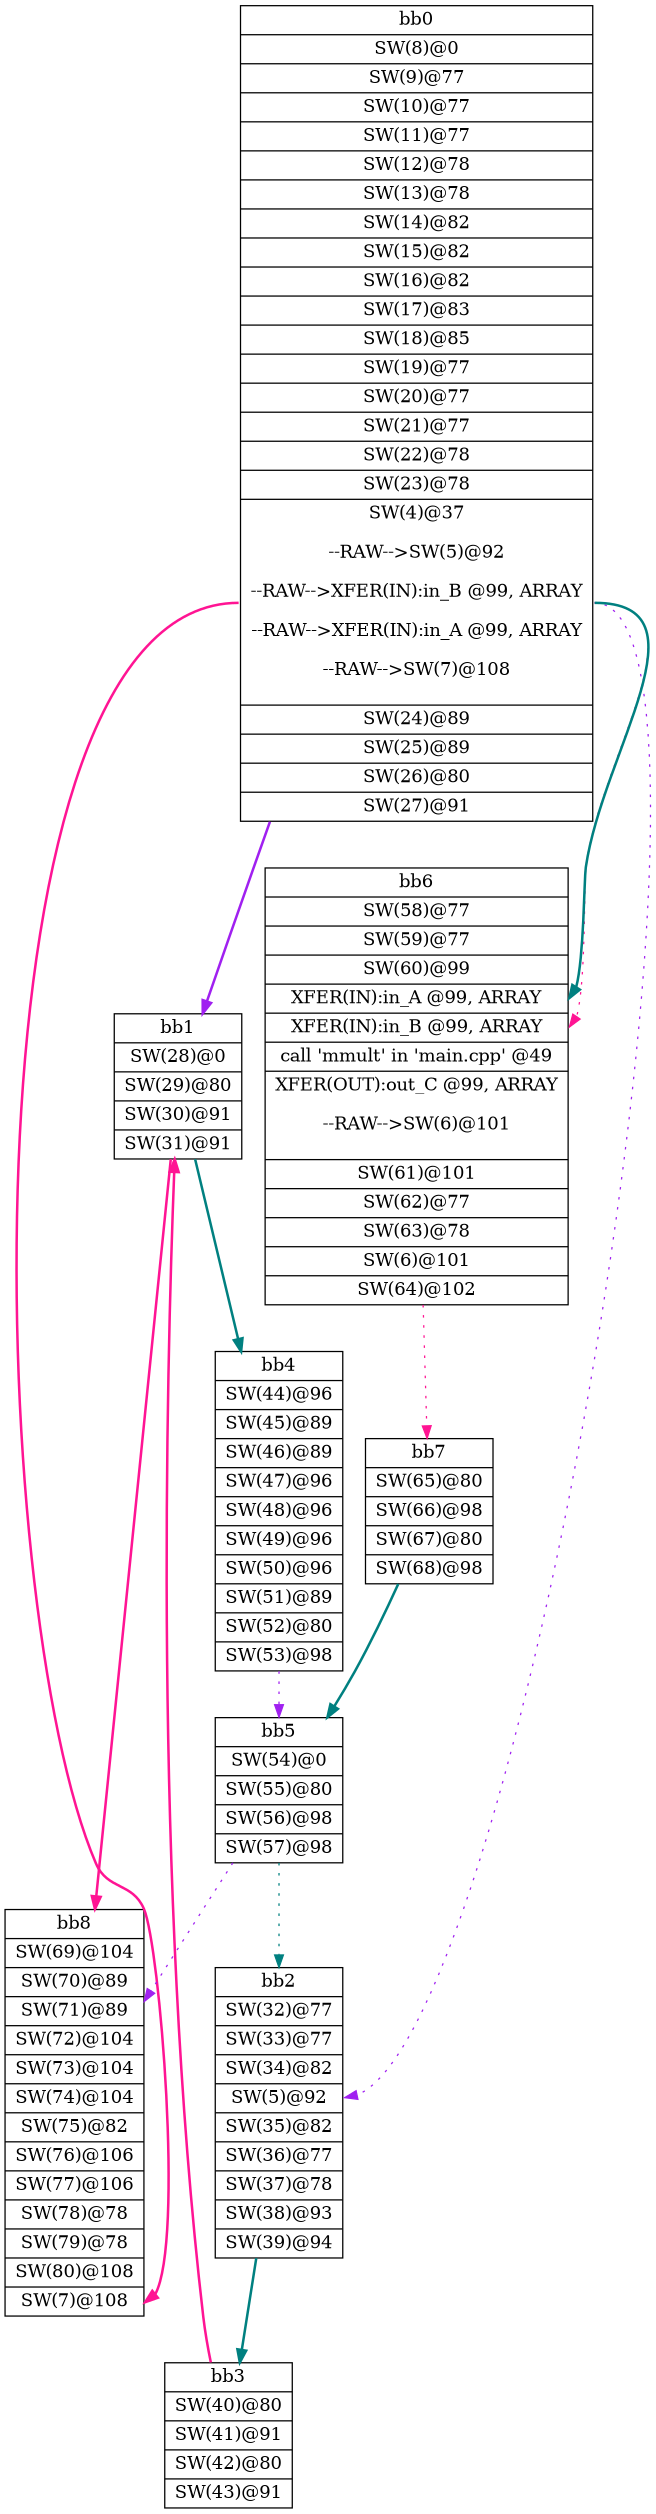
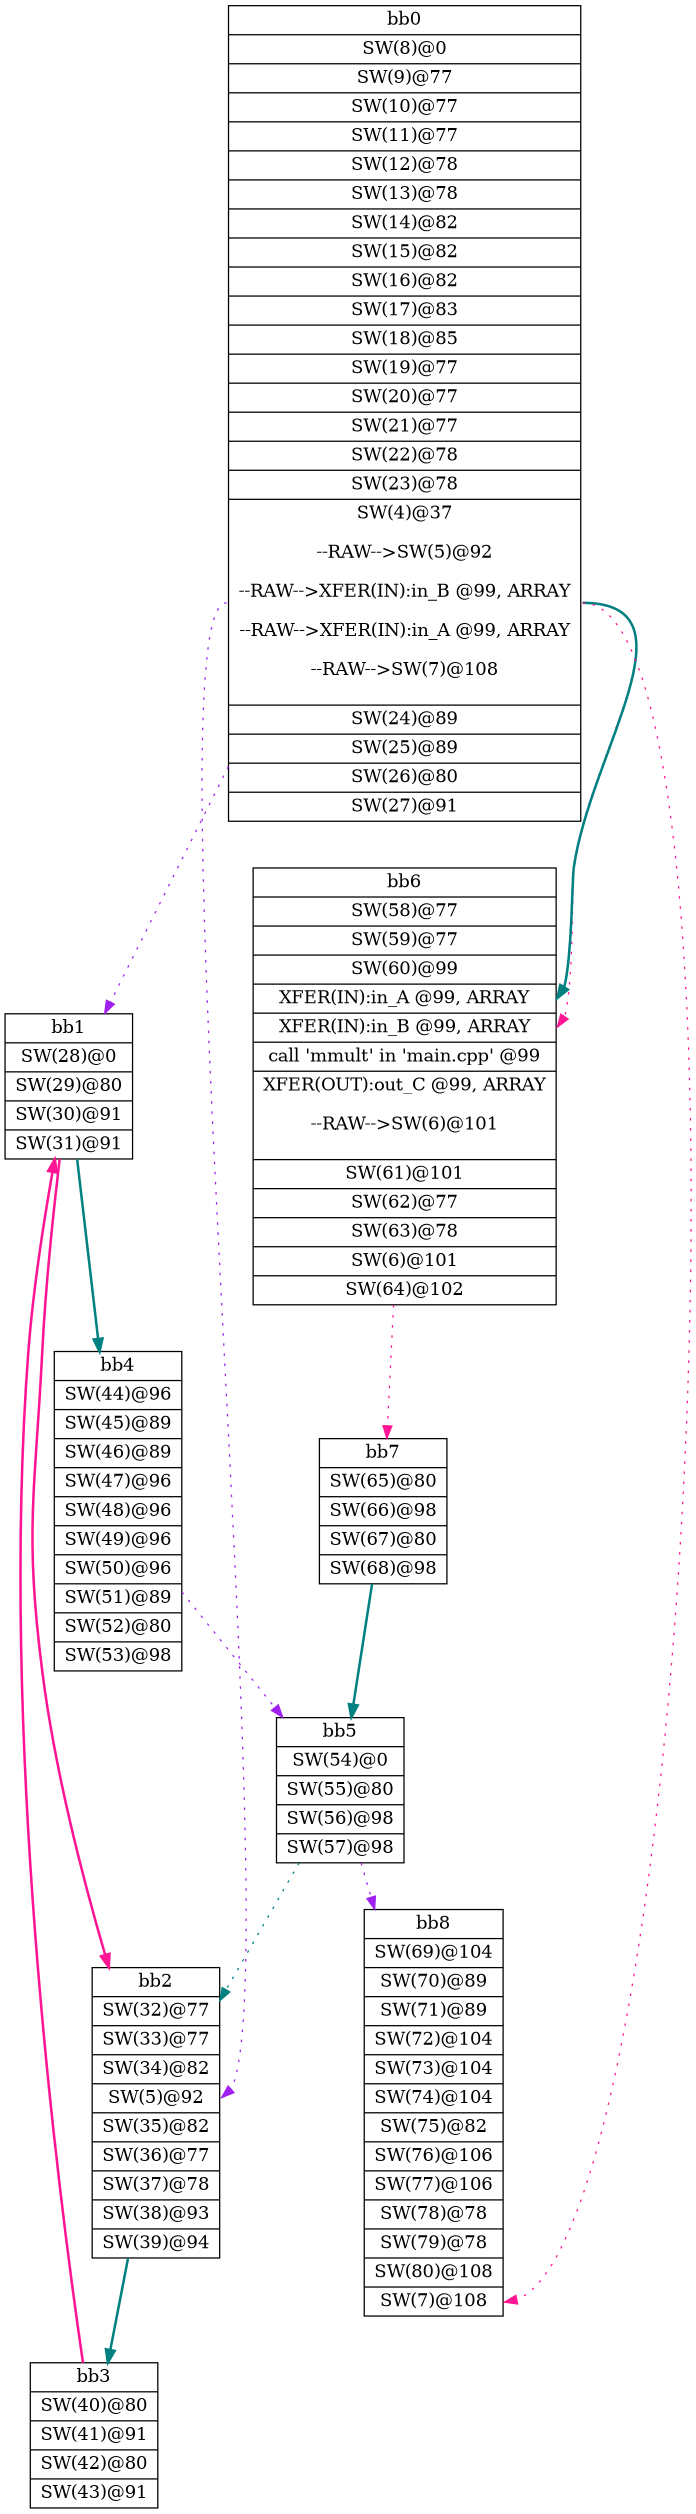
(238, 911) -> (169, 884)
(417, 1056) -> (405, 1056)
(23, 1424) -> (685, 1453)
(134, 1528) -> (33, 1560)
